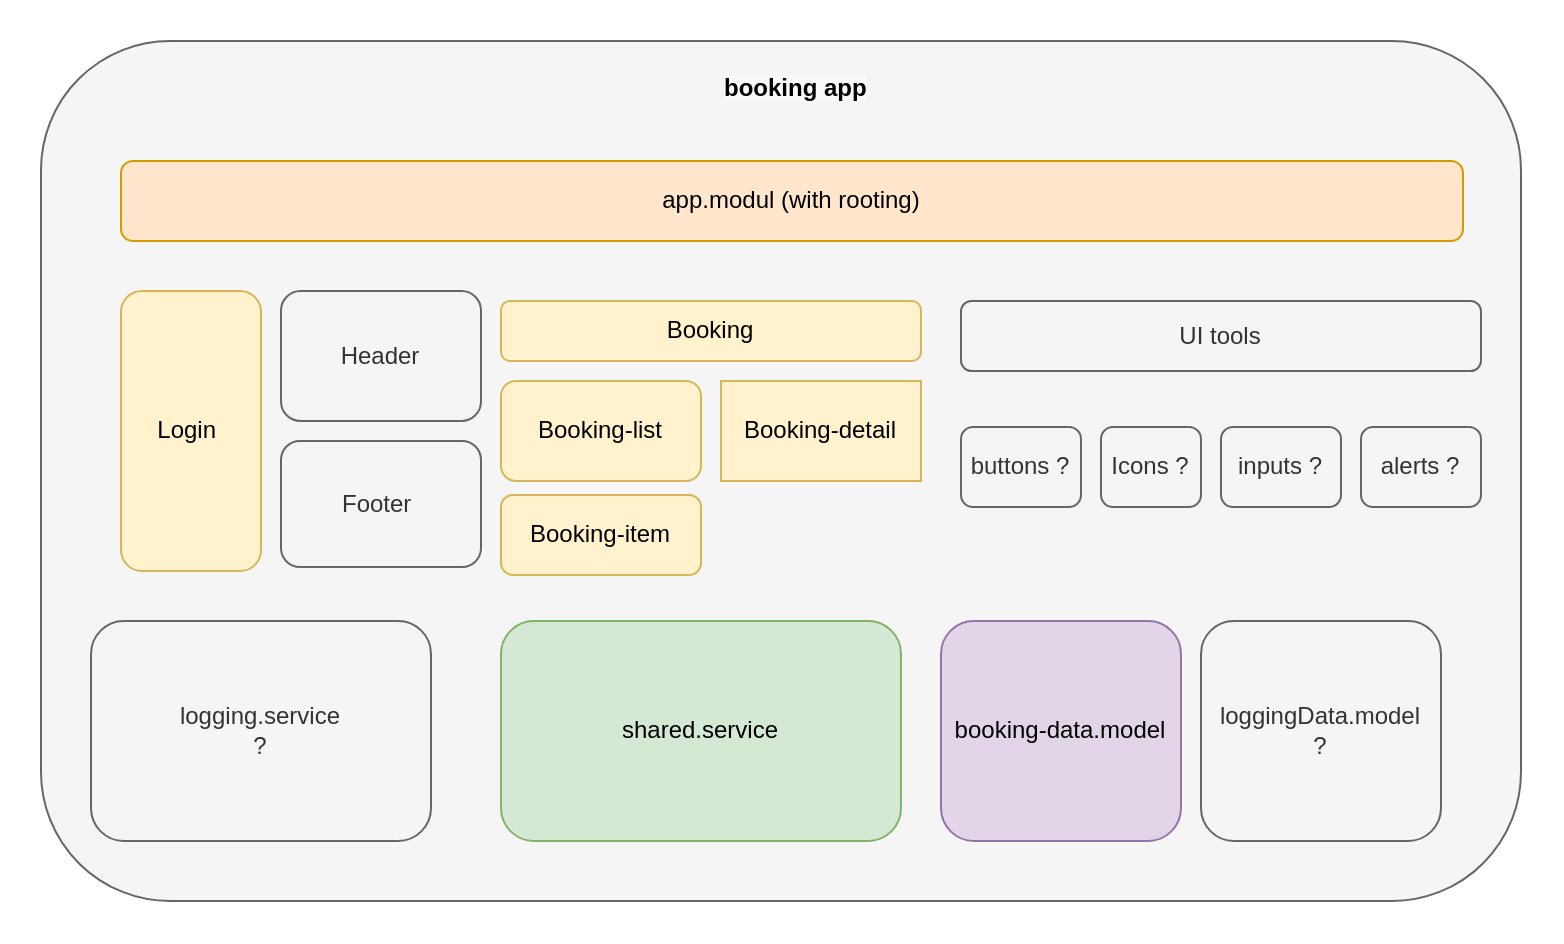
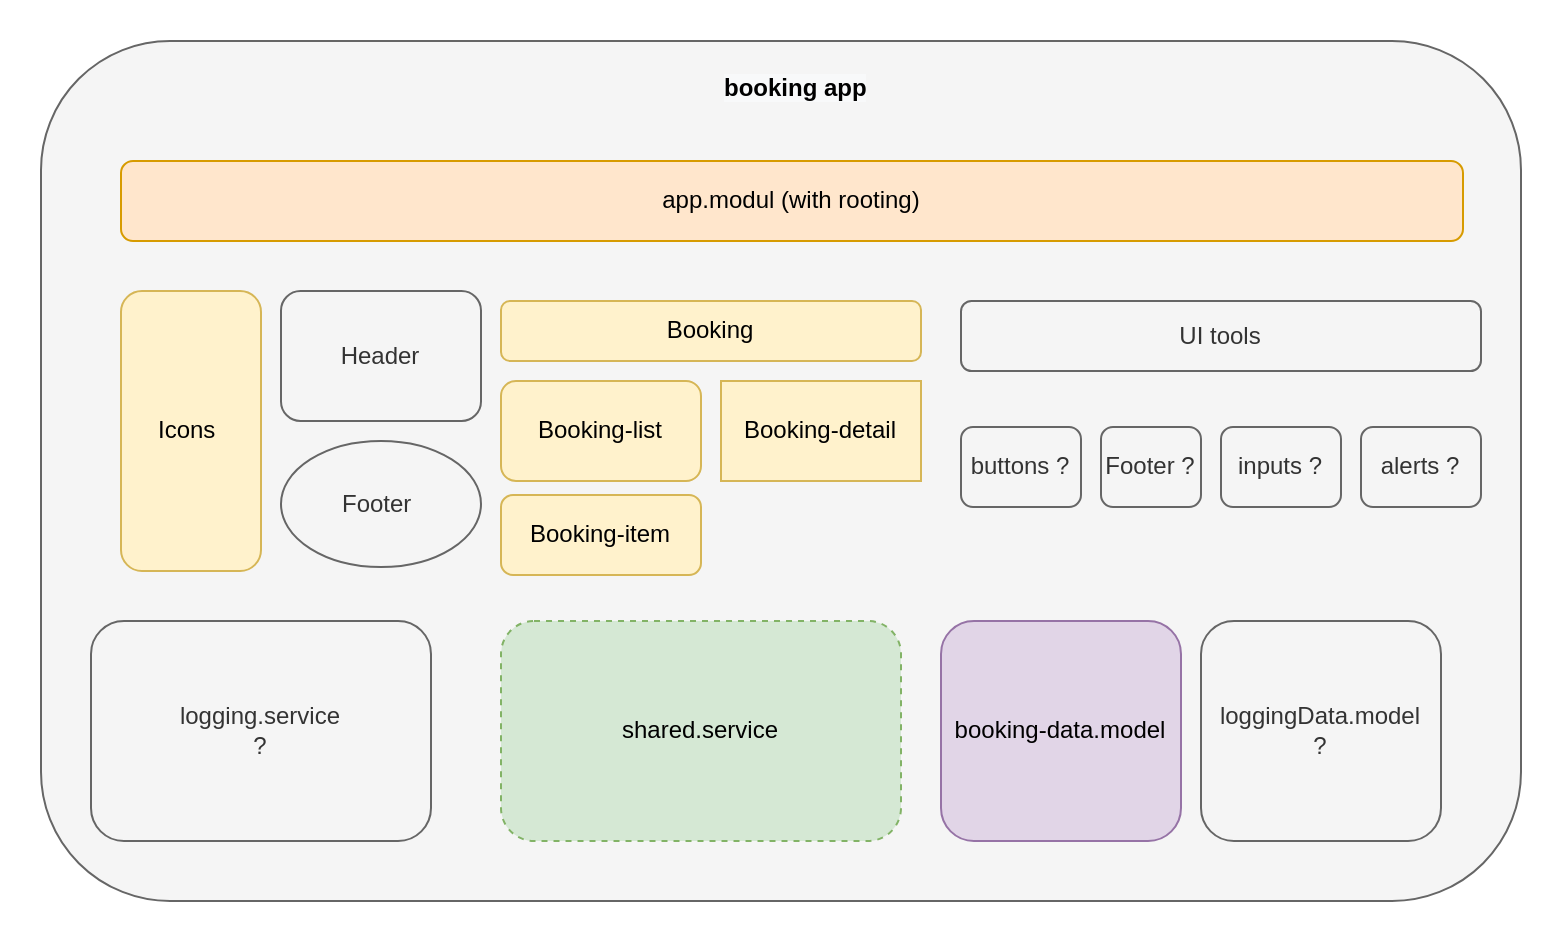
(191, 431) -> (191, 431)
(1151, 467) -> (1151, 467)
(381, 504) -> (381, 504)
(701, 731) -> (701, 731)
